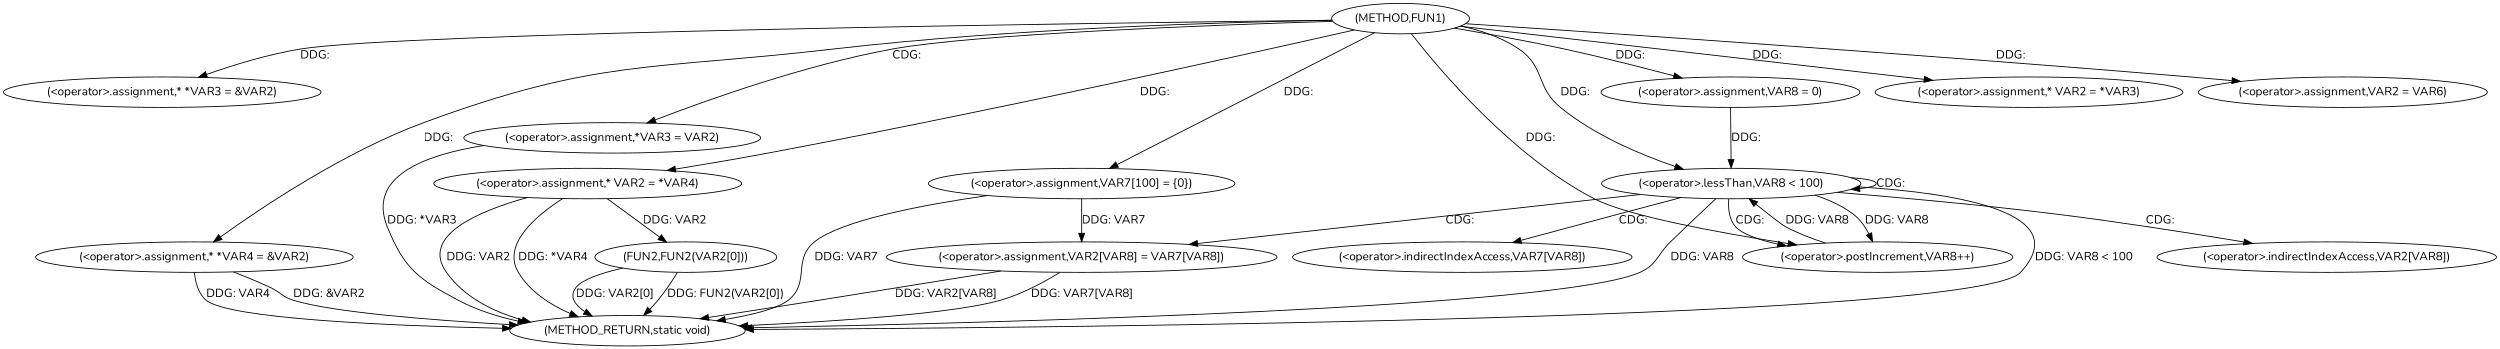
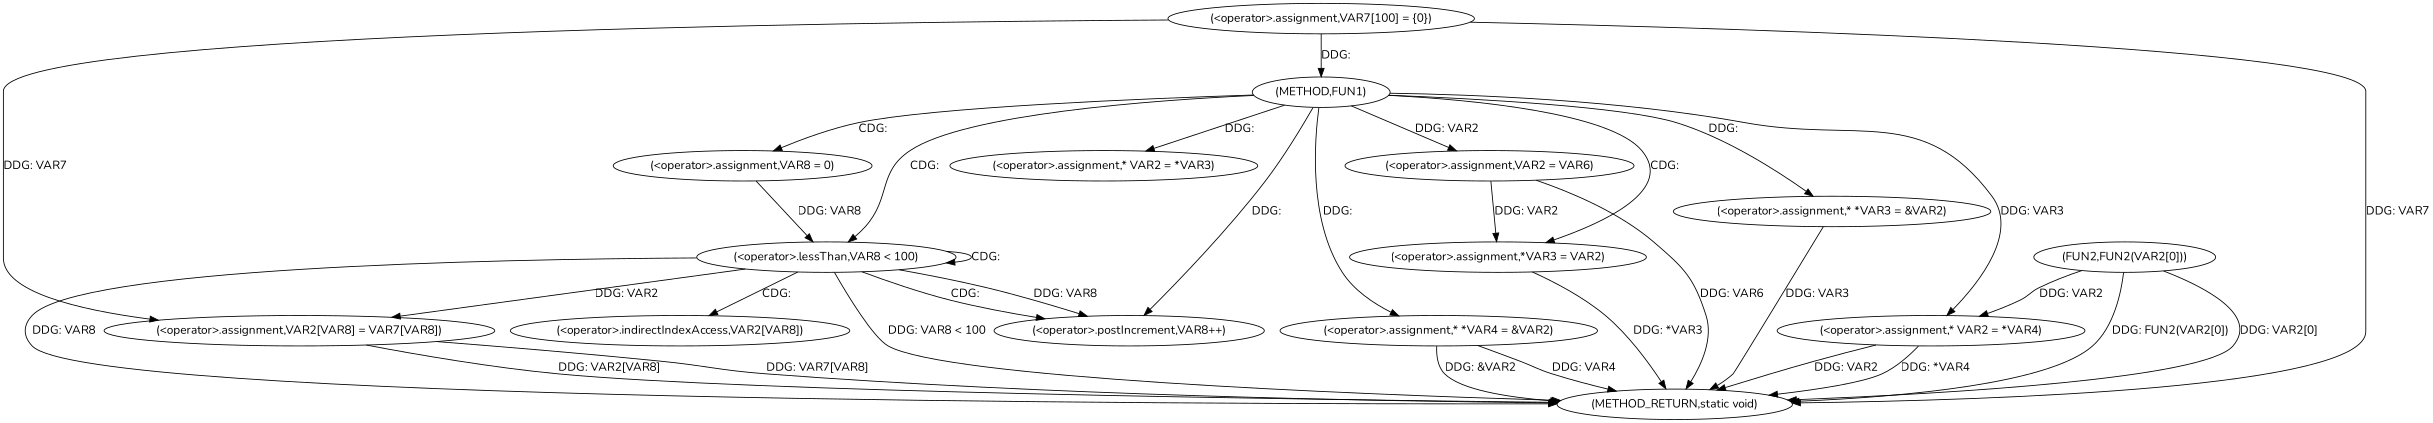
(1632, 55) -> (875, 129)
(2012, 55) -> (1447, 129)
(1157, 92) -> (2033, 211)
(1577, 92) -> (926, 166)
(1246, 99) -> (1321, 51)
(1748, 138) -> (830, 211)
none -> (1493, 207)
(633, 218) -> (2034, 291)
(1461, 220) -> (627, 294)
(1788, 228) -> none
none -> (1665, 251)
(1462, 257) -> none
none -> (1773, 309)
